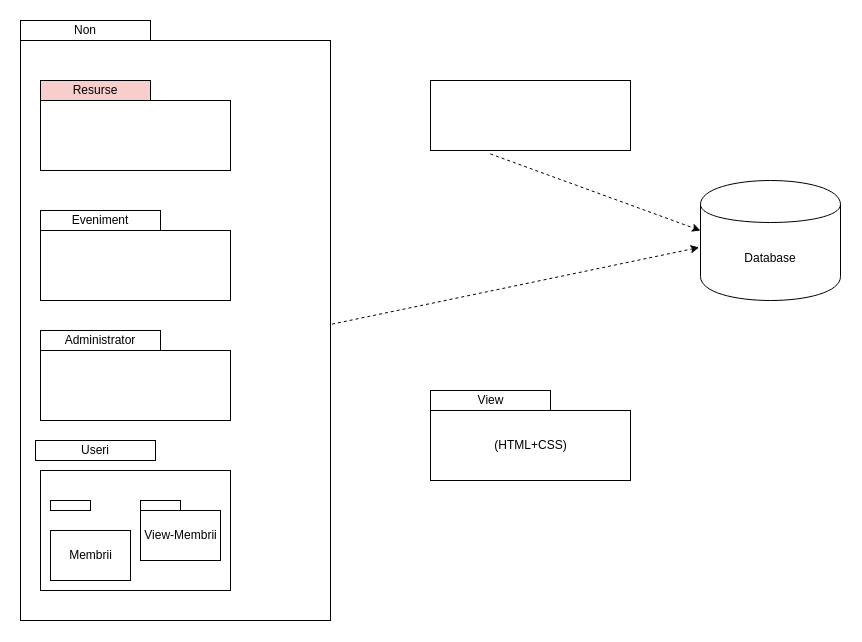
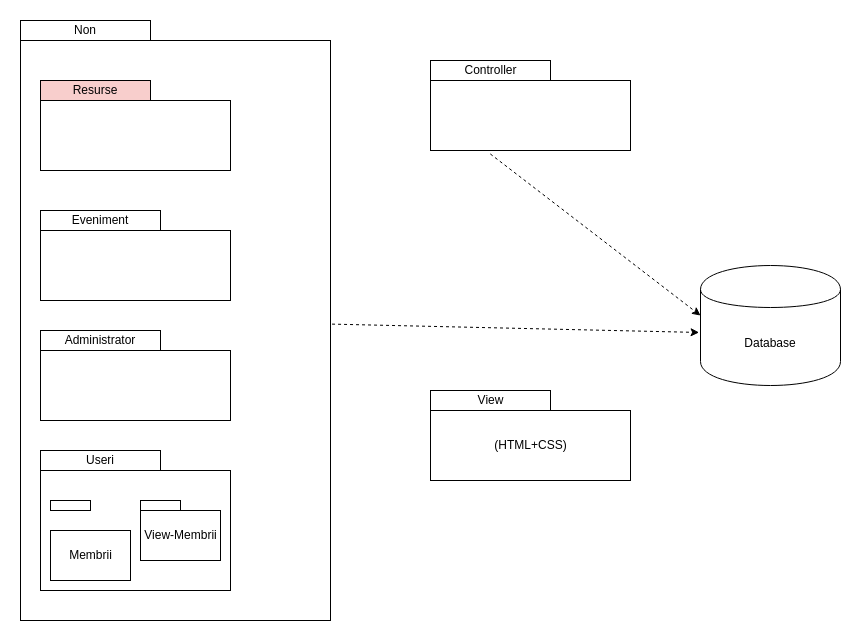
none -> (491, 71)
(771, 241) -> (771, 326)
(96, 451) -> (101, 461)
